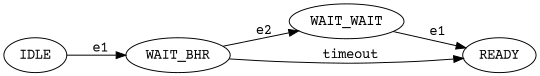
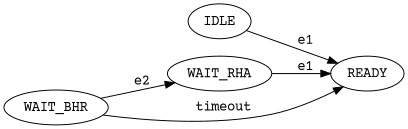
(347, 21) -> (220, 74)
(91, 55) -> (287, 45)
